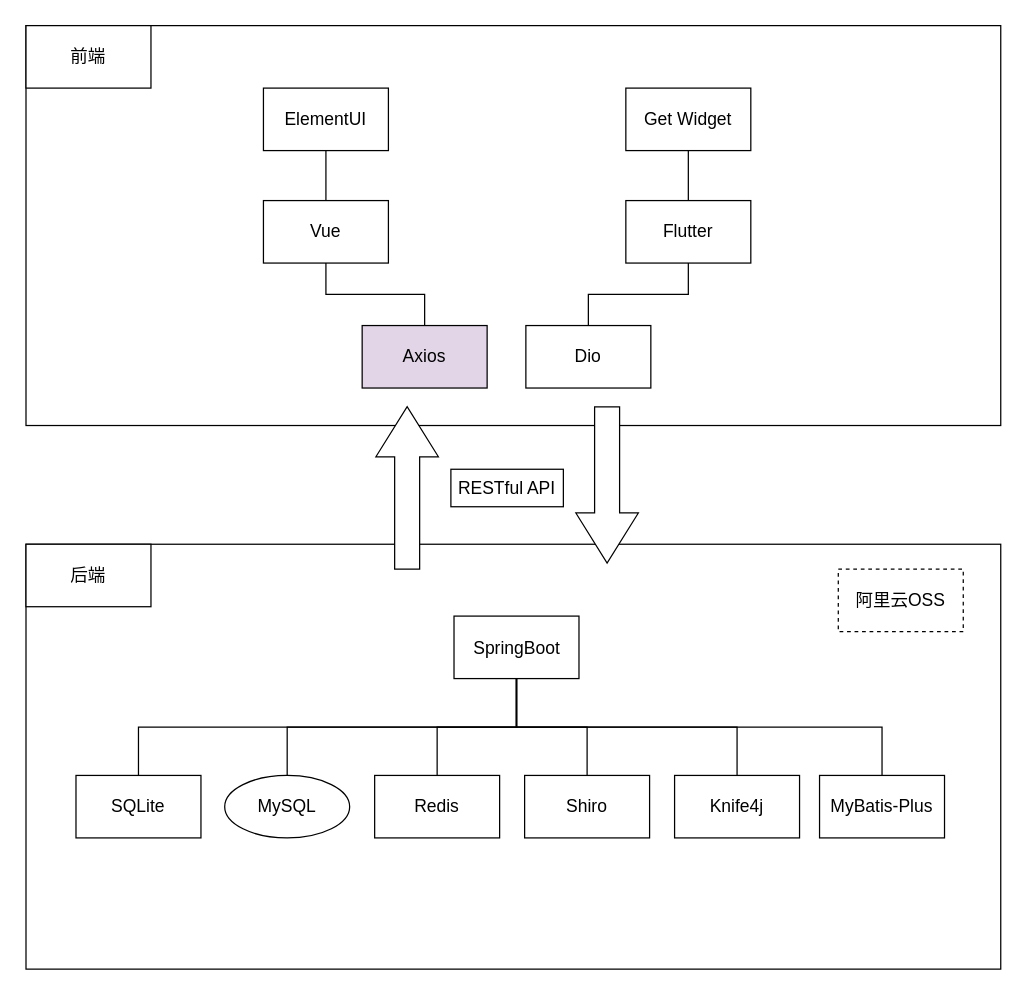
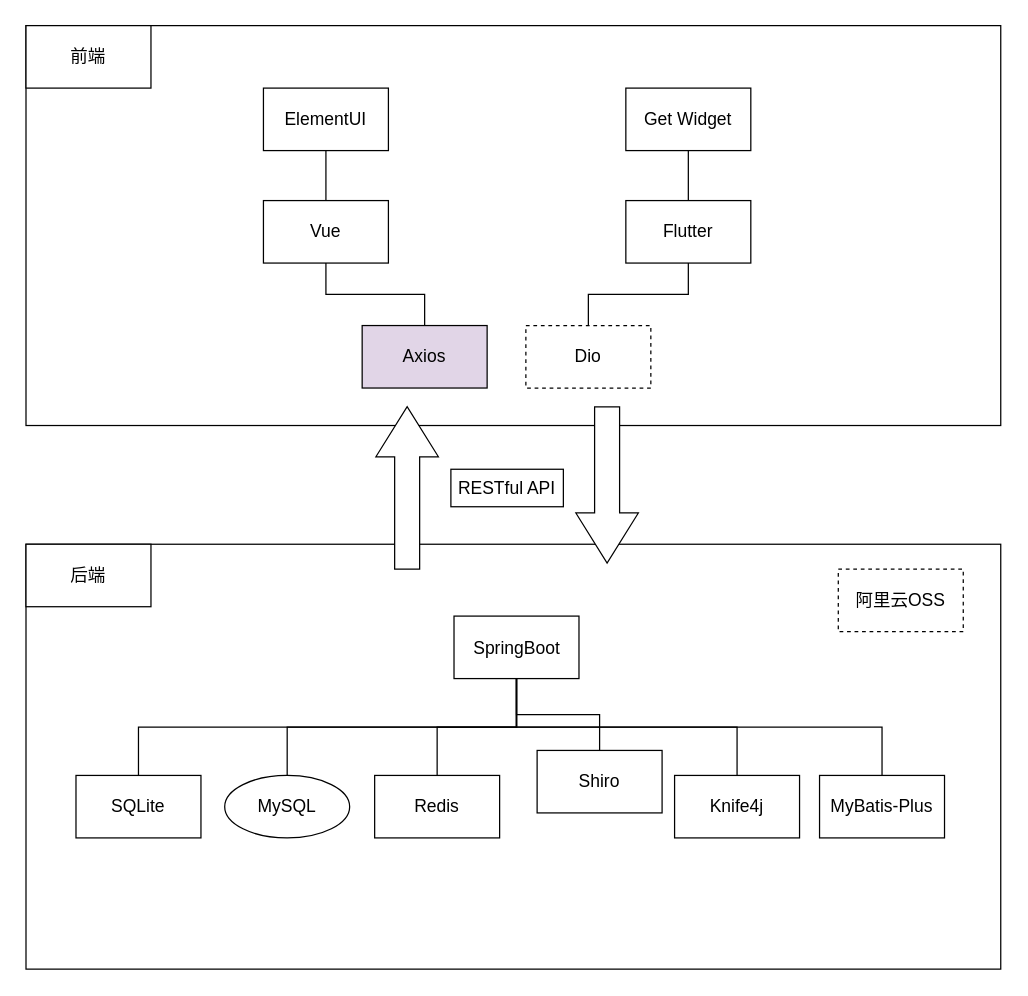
(588, 357) -> (588, 357)
(587, 807) -> (599, 782)
